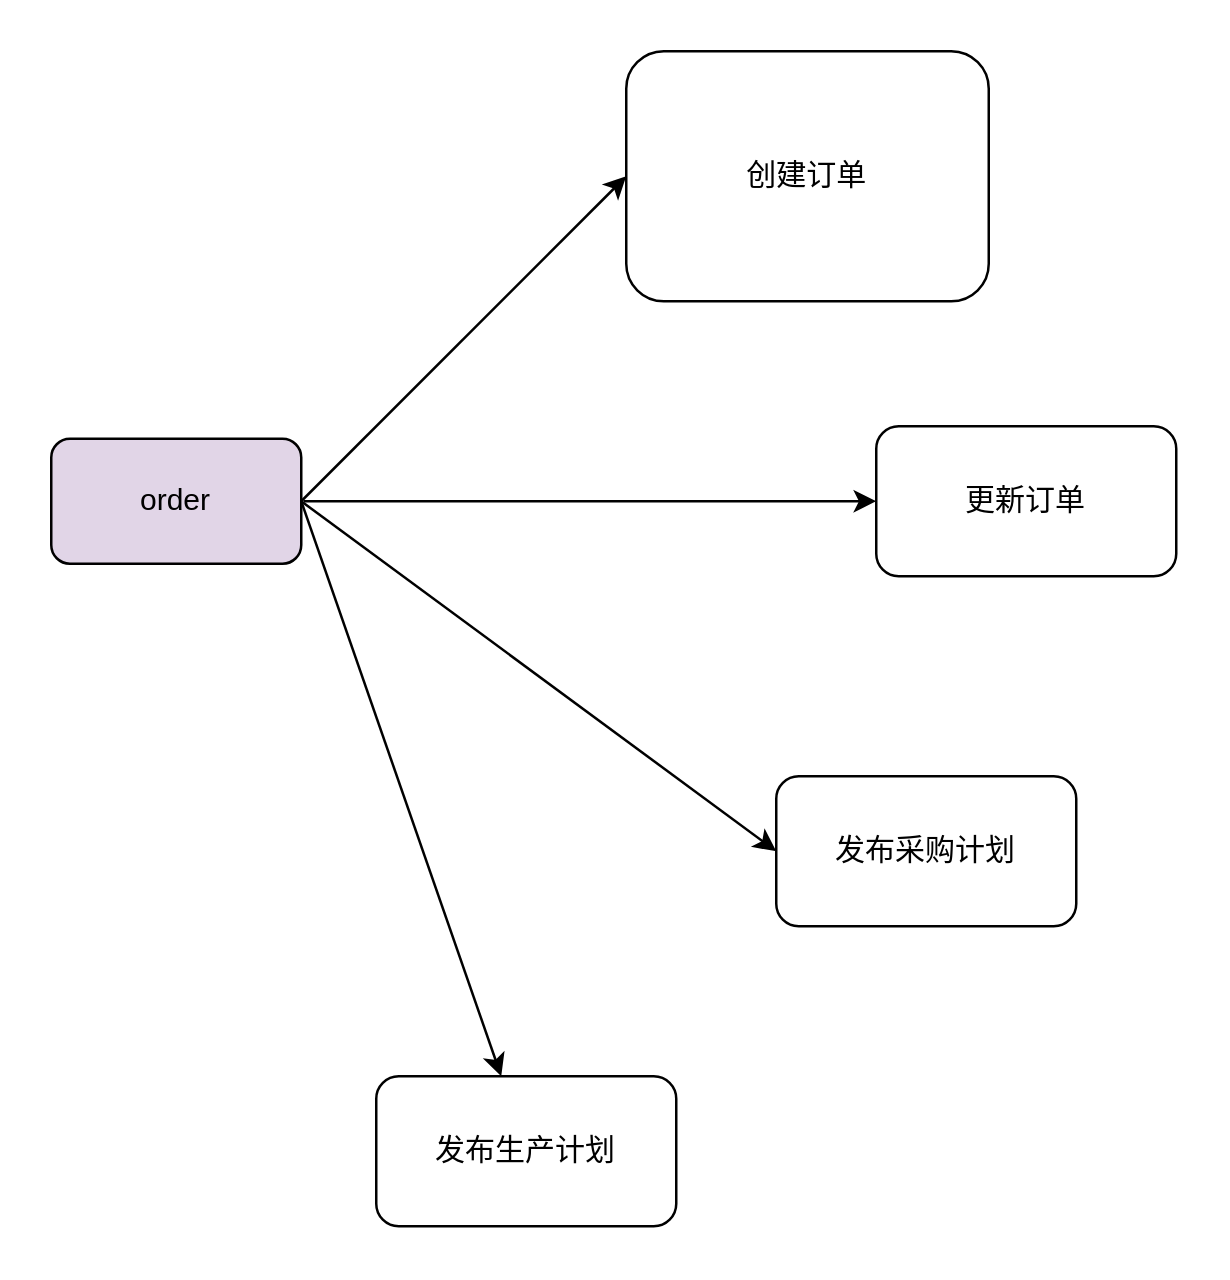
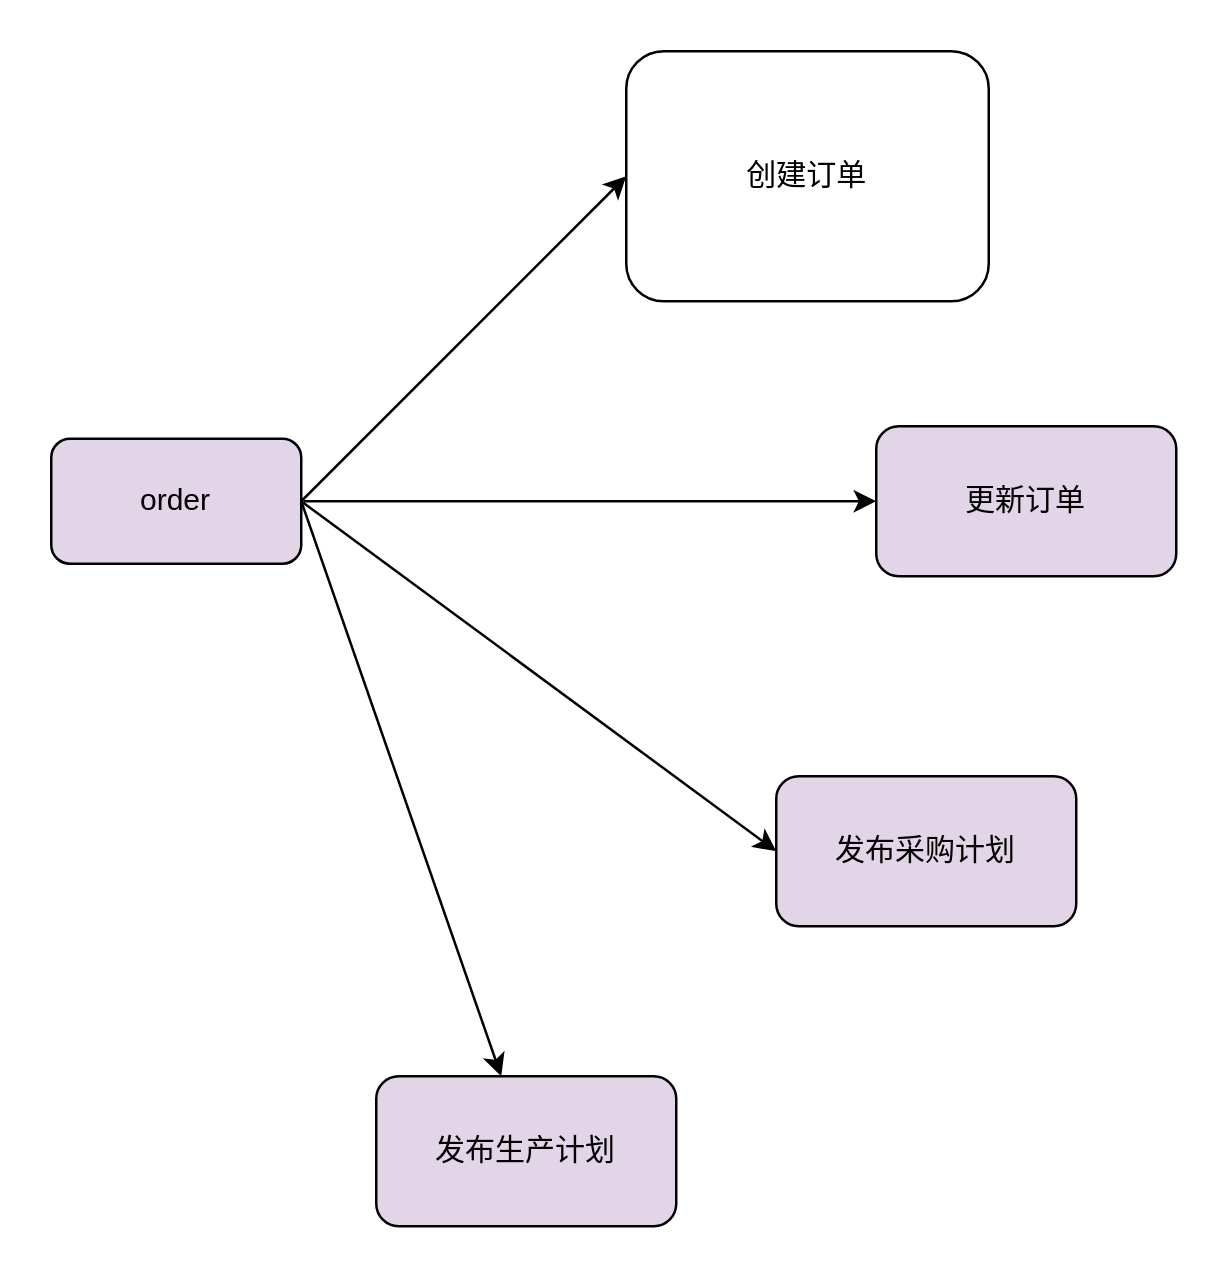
(1026, 501) -> (1026, 501)
(926, 851) -> (926, 851)
(526, 1151) -> (526, 1151)
